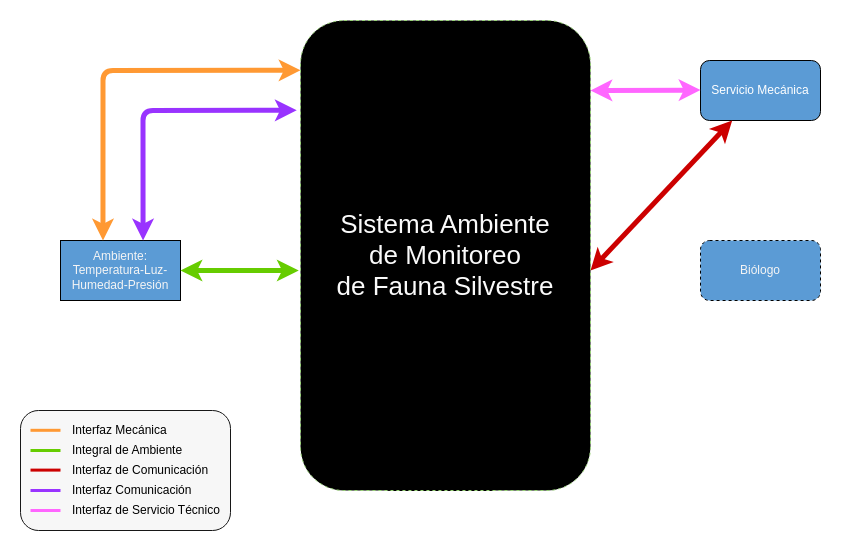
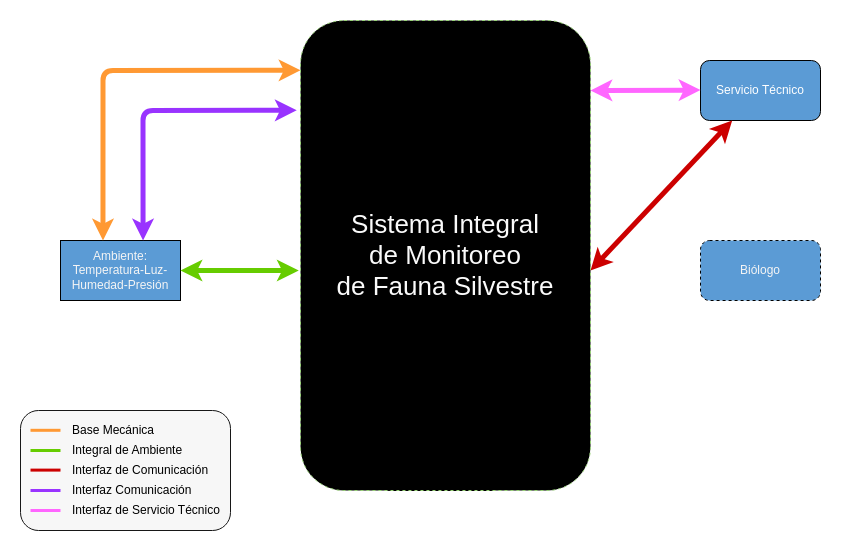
(761, 91) -> (761, 91)
(446, 256) -> (446, 256)
(127, 431) -> (113, 431)
